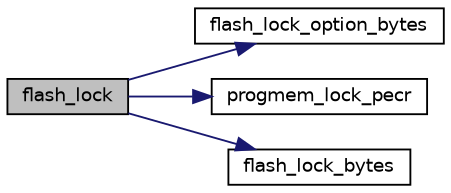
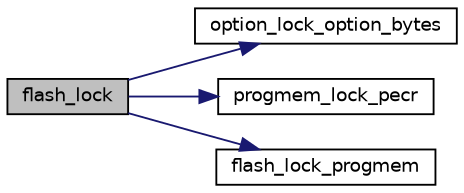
(319, 26) -> (326, 26)
(319, 167) -> (326, 167)
